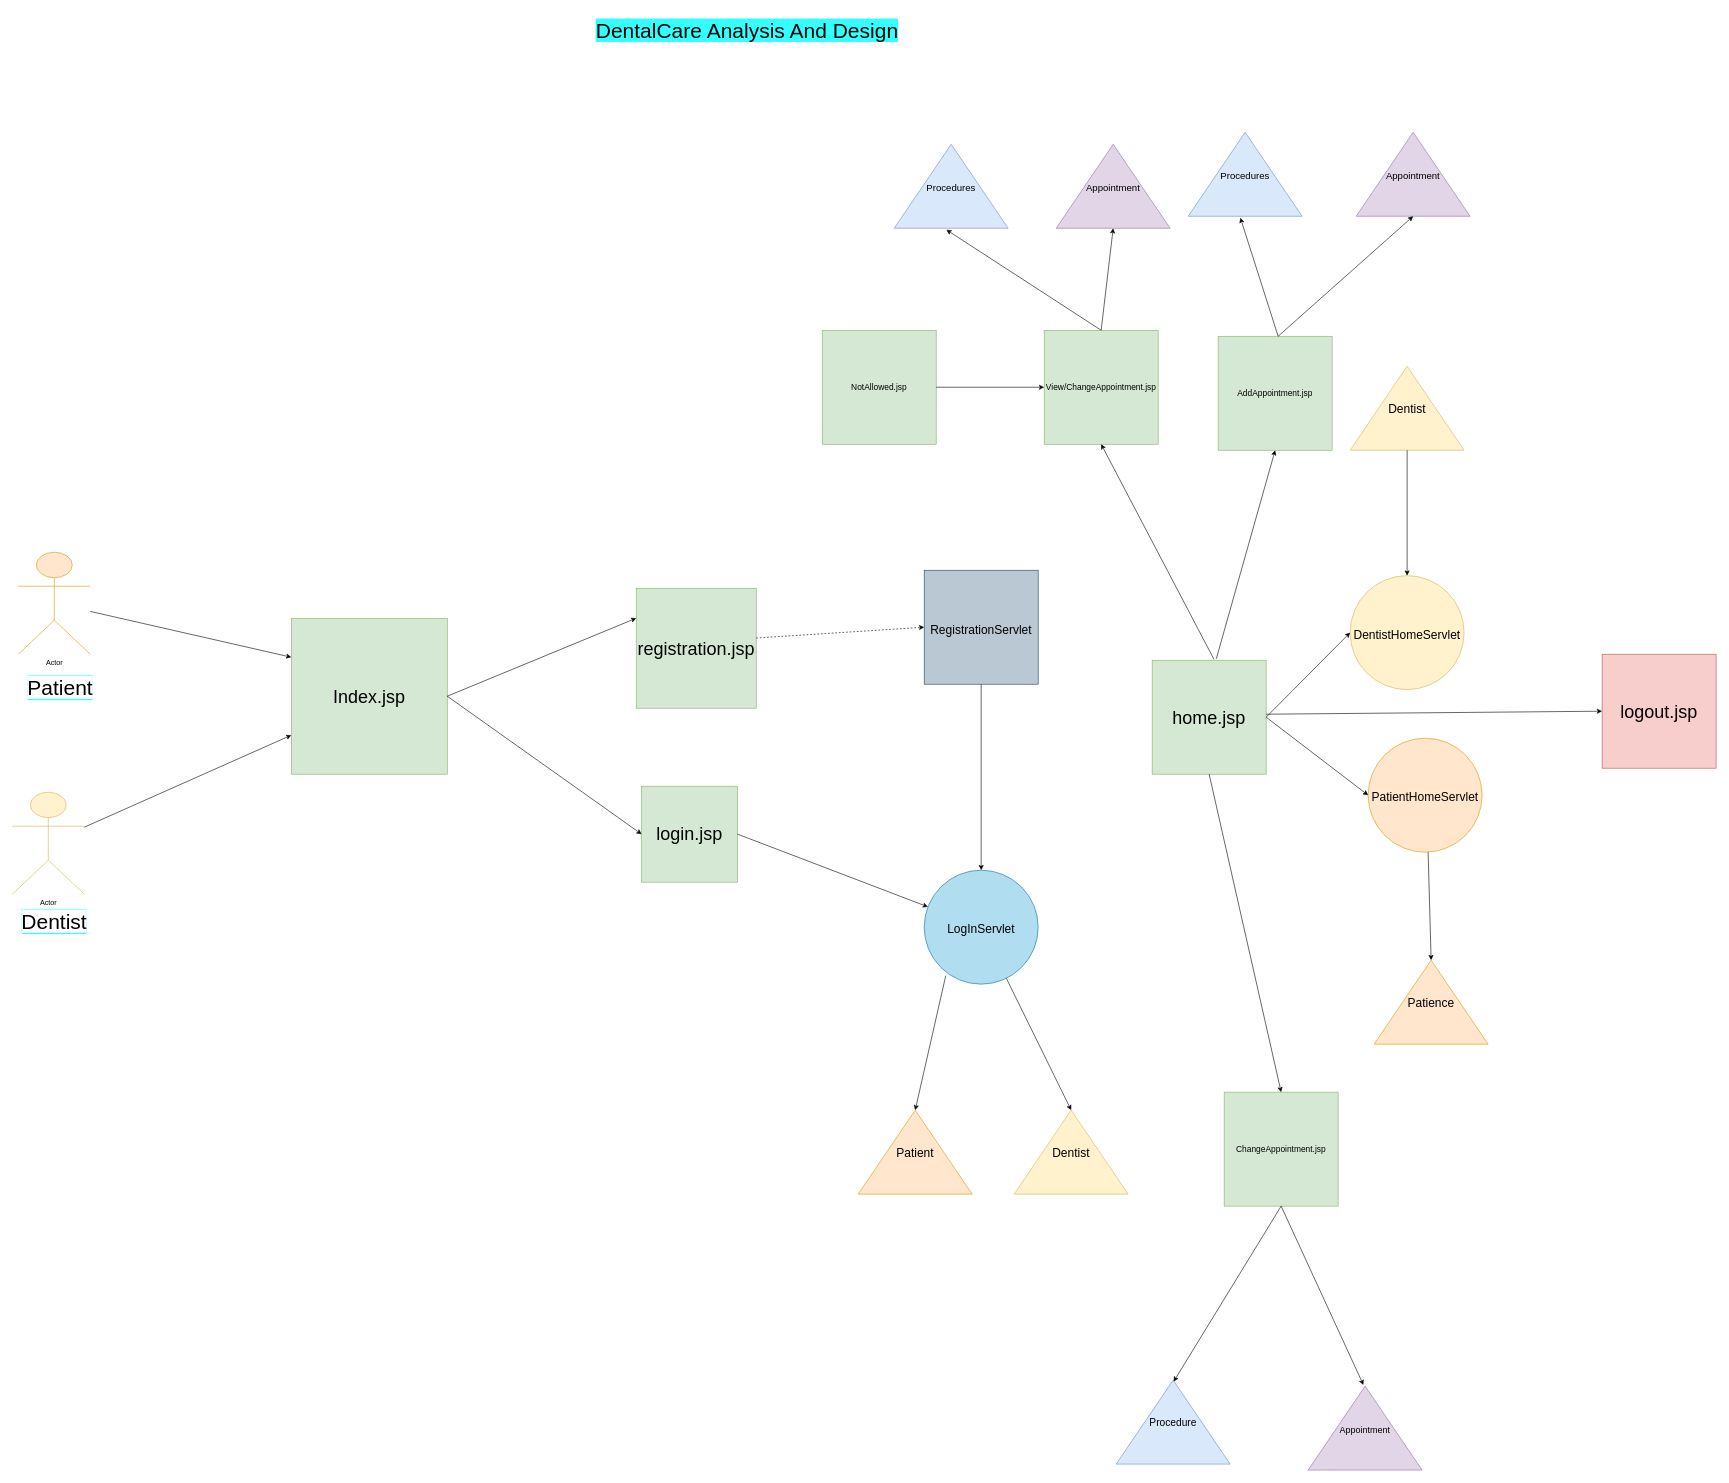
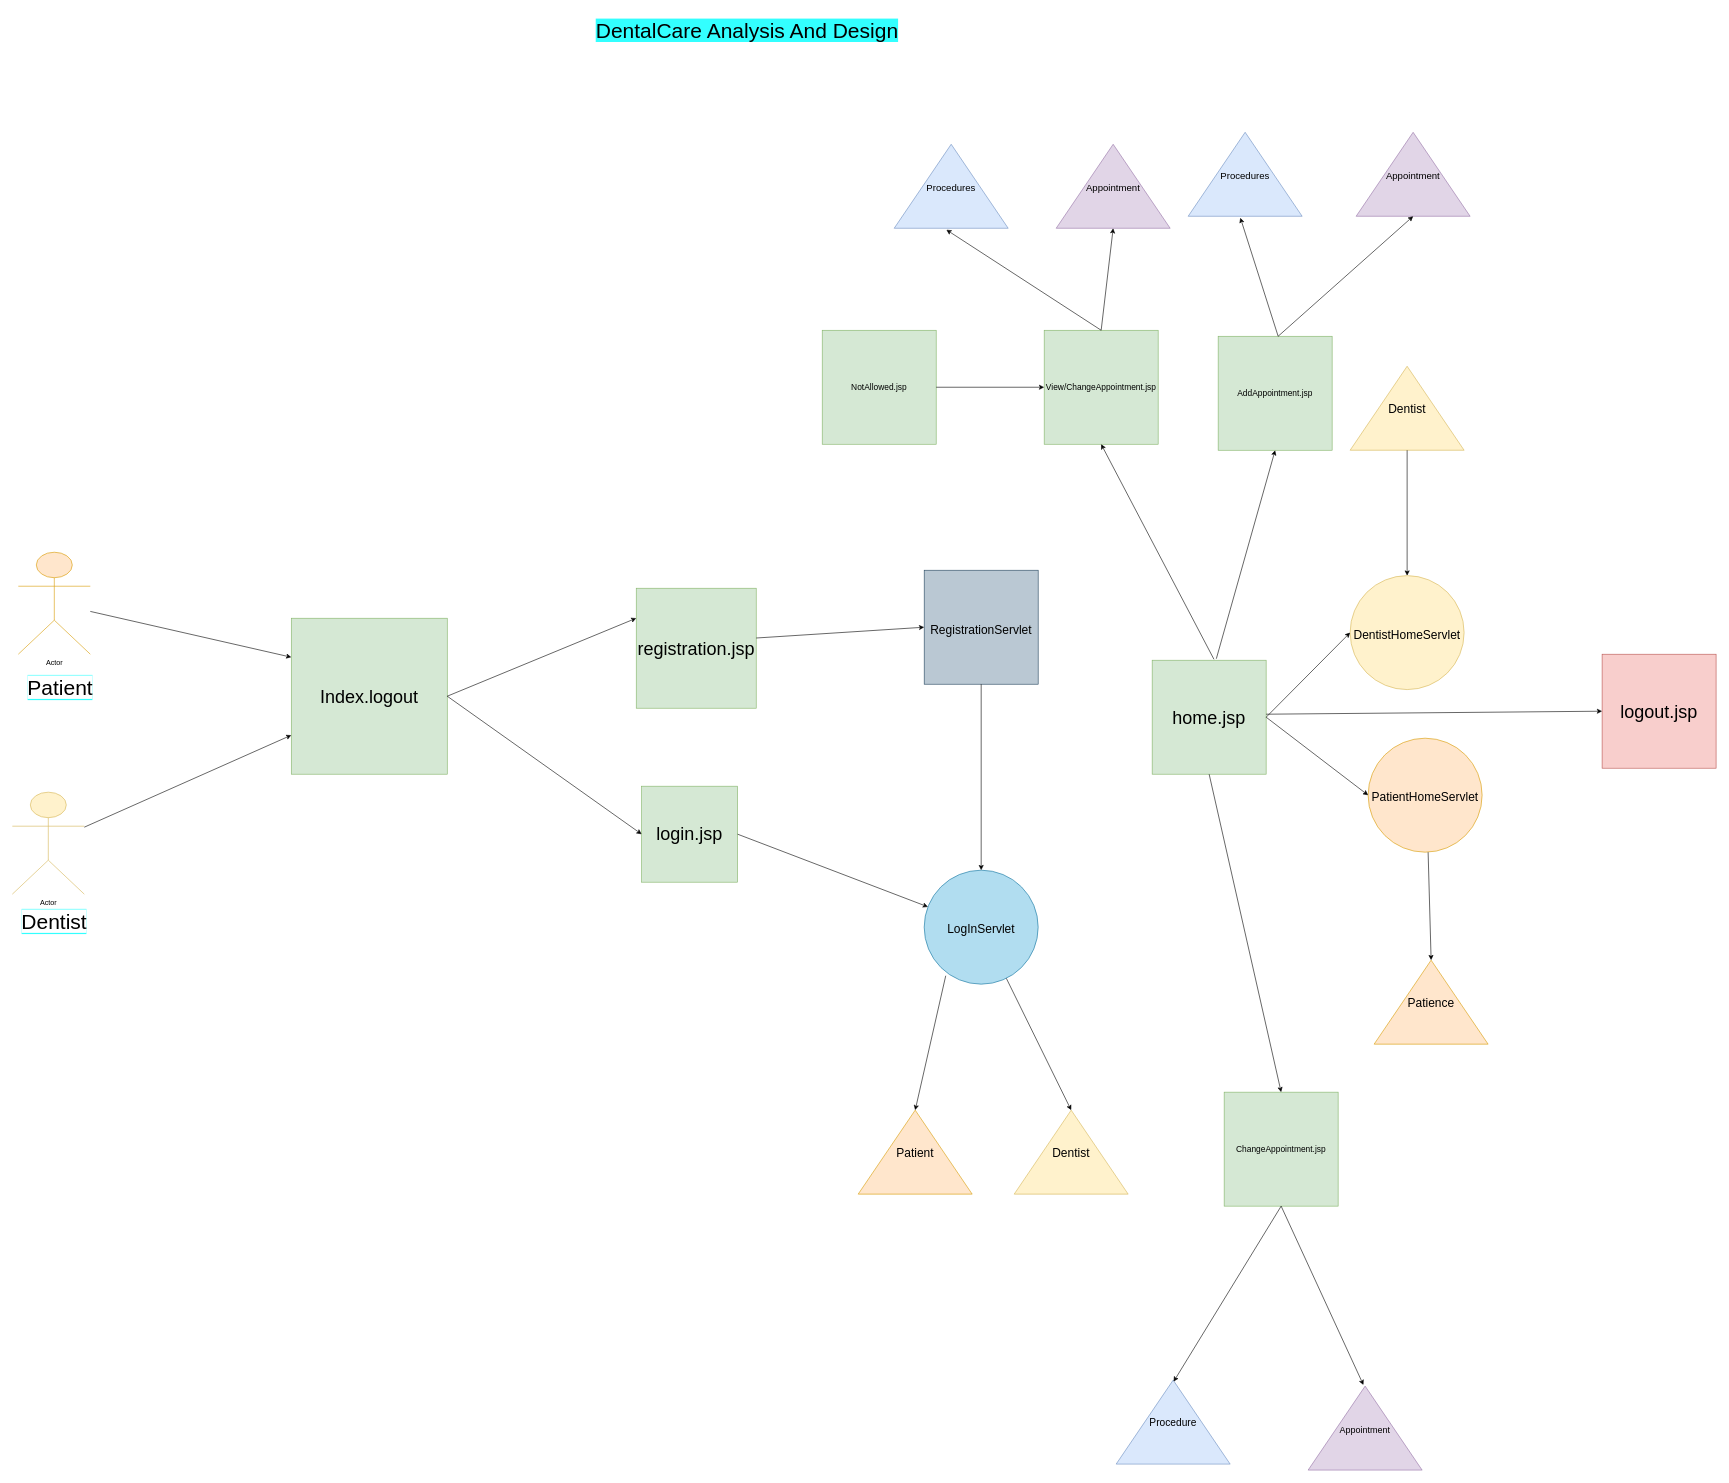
(837, 633) -> (837, 633)
(369, 696) -> (369, 696)
